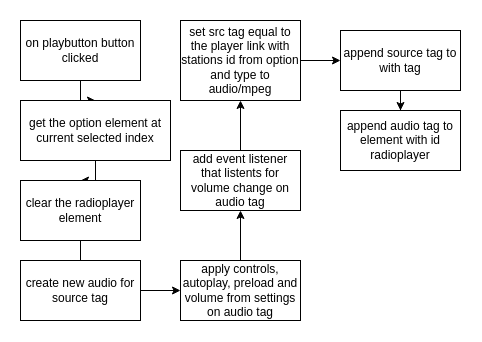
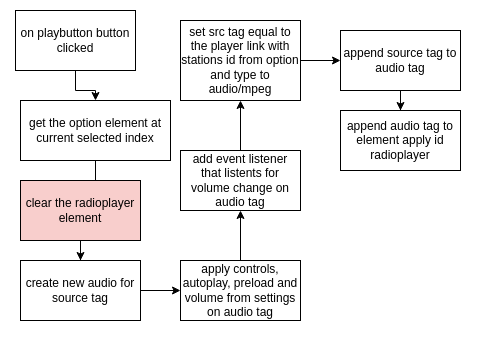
(81, 51) -> (76, 41)
(401, 61) -> (401, 61)
(401, 141) -> (401, 141)
(88, 181) -> (86, 181)
(81, 211) -> (81, 211)
(81, 255) -> (81, 252)
